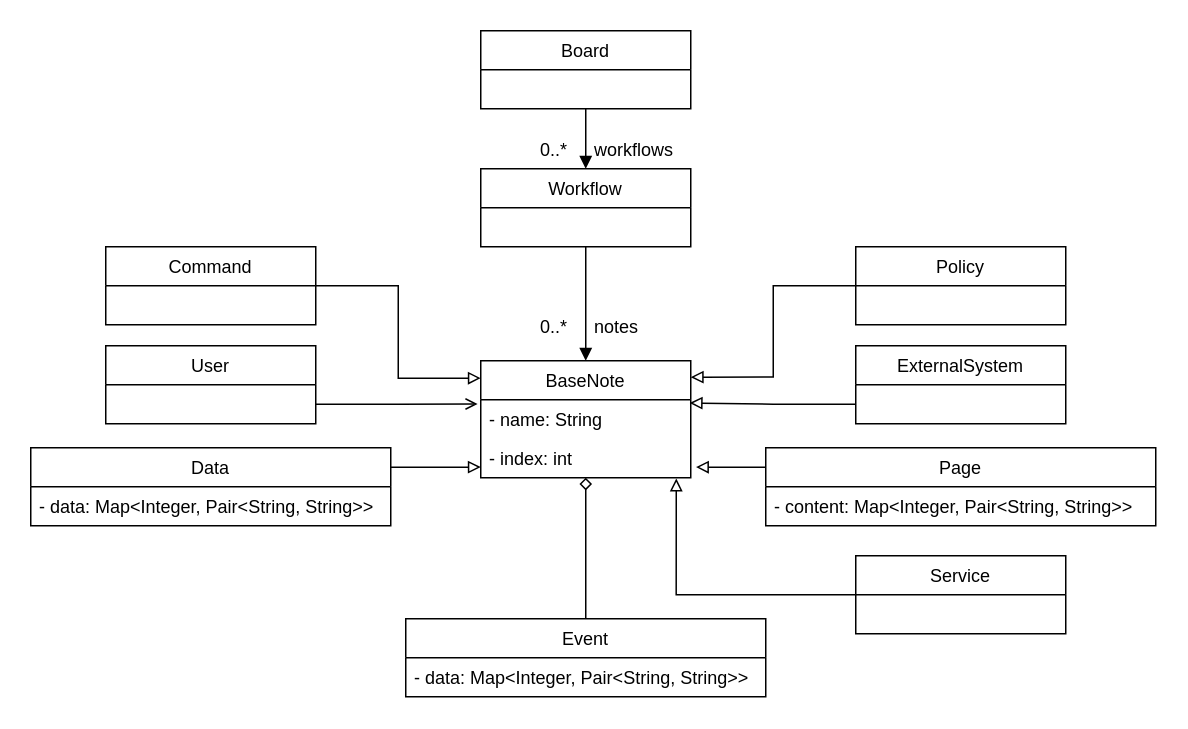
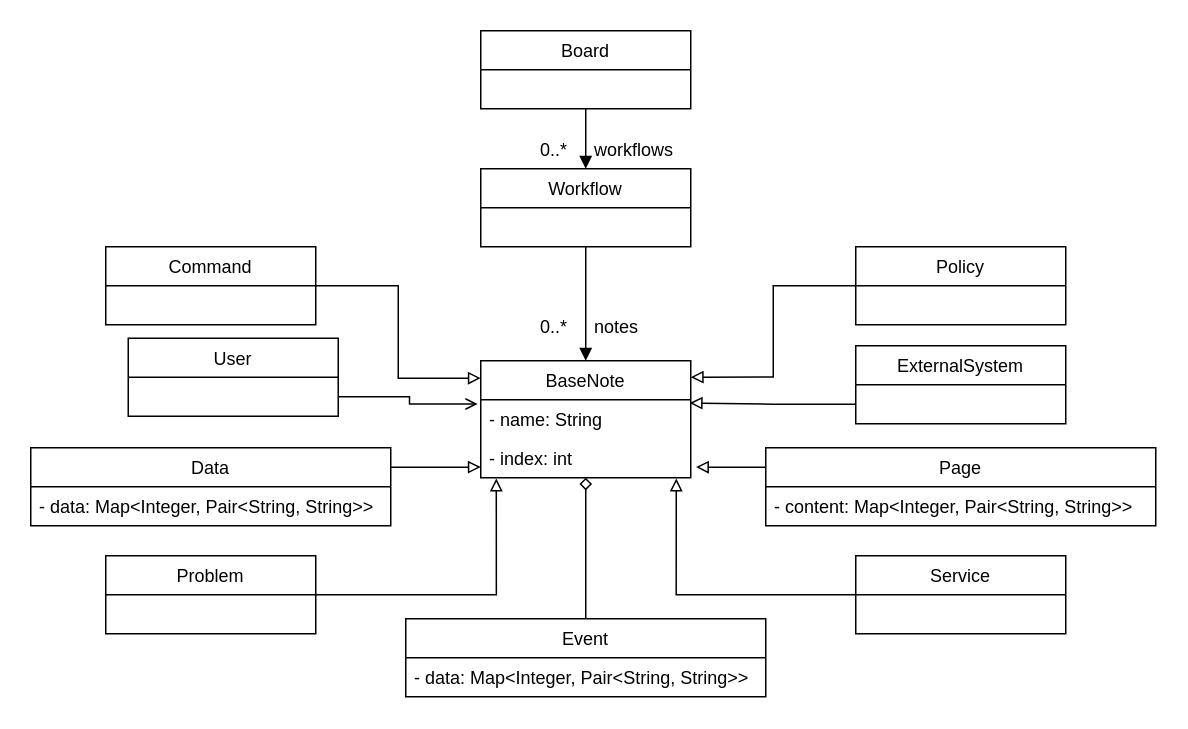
(211, 385) -> (233, 377)
none -> (211, 595)
none -> (458, 595)
